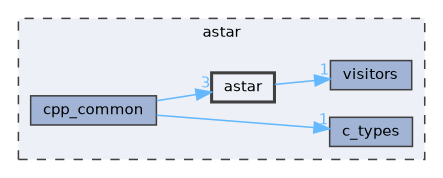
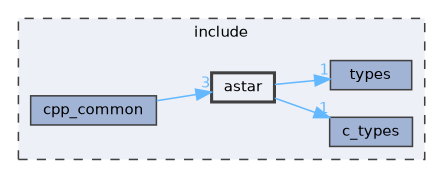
(222, 33) -> (222, 33)
(371, 75) -> (371, 75)
(235, 121) -> (295, 105)
